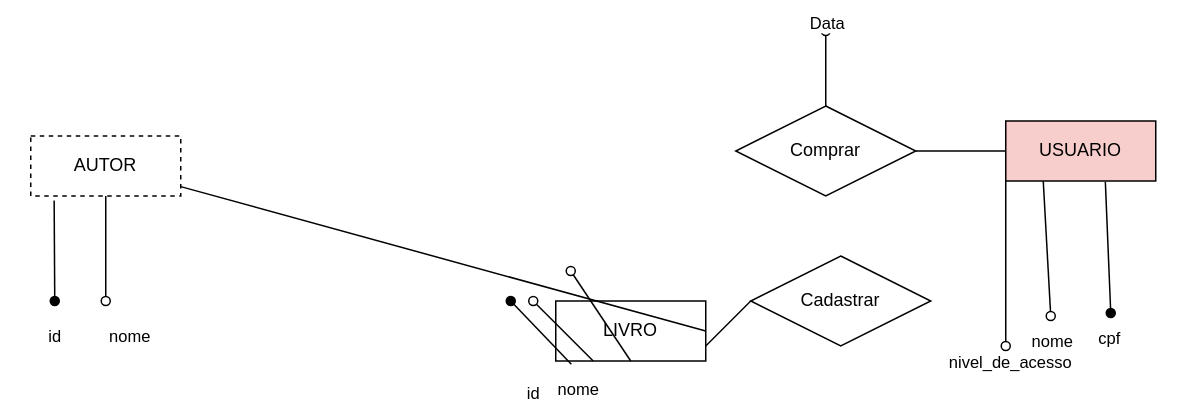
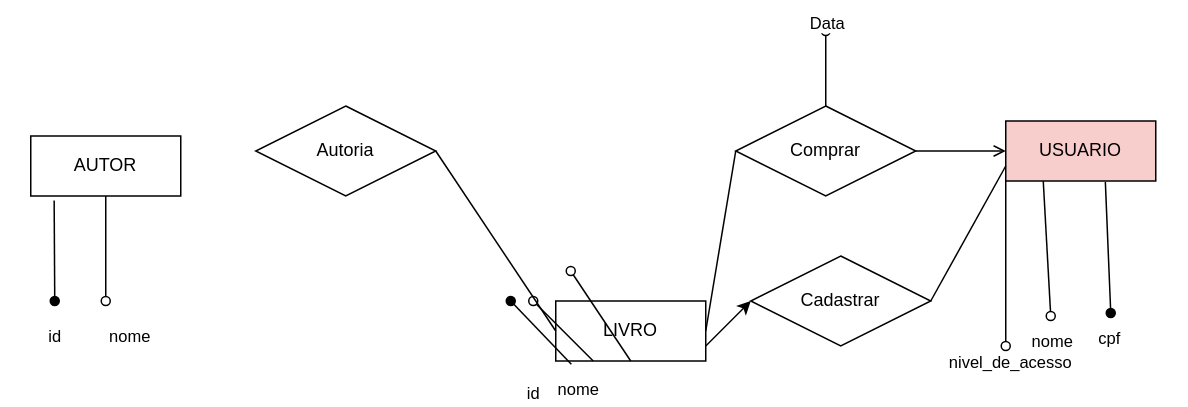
none -> (346, 151)
(999, 151) -> (998, 151)
(106, 166) -> (106, 166)
none -> (486, 226)
none -> (968, 233)
(443, 259) -> (721, 241)
(746, 305) -> (743, 309)
